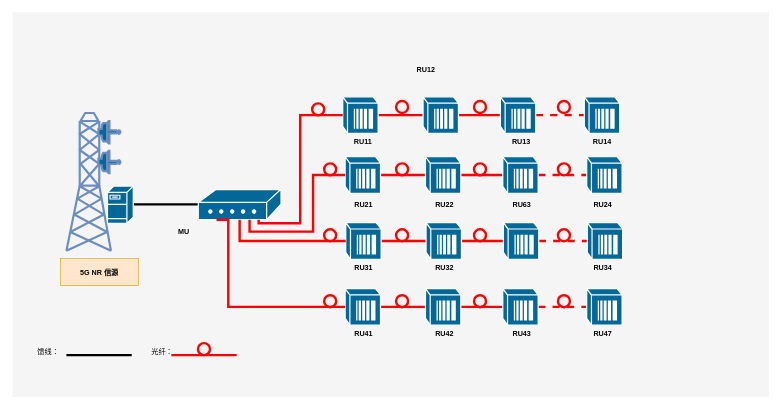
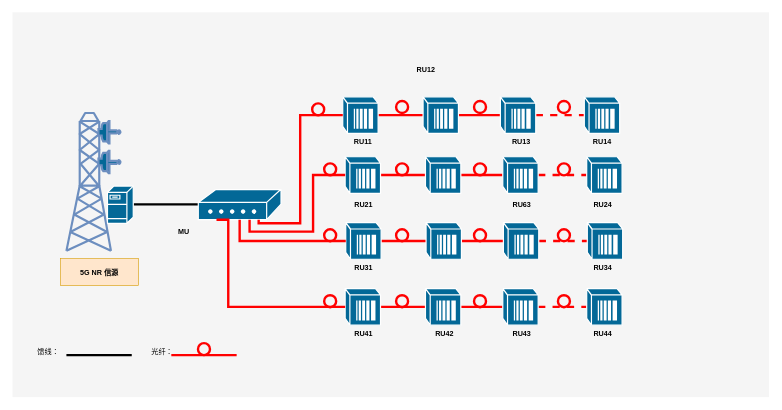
(445, 205) -> none
(445, 268) -> none
(603, 335) -> (603, 335)
